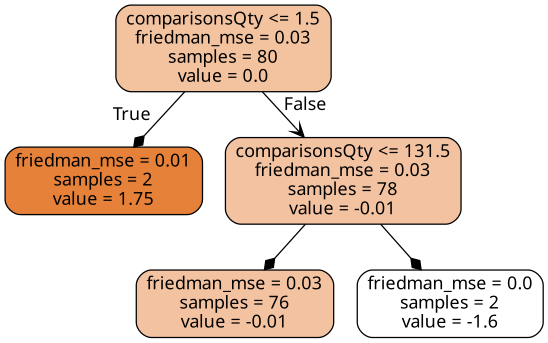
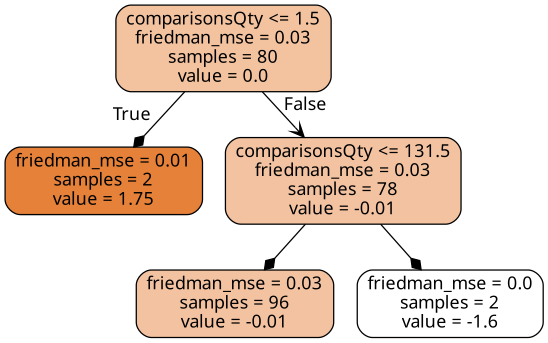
(235, 304) -> (235, 304)
